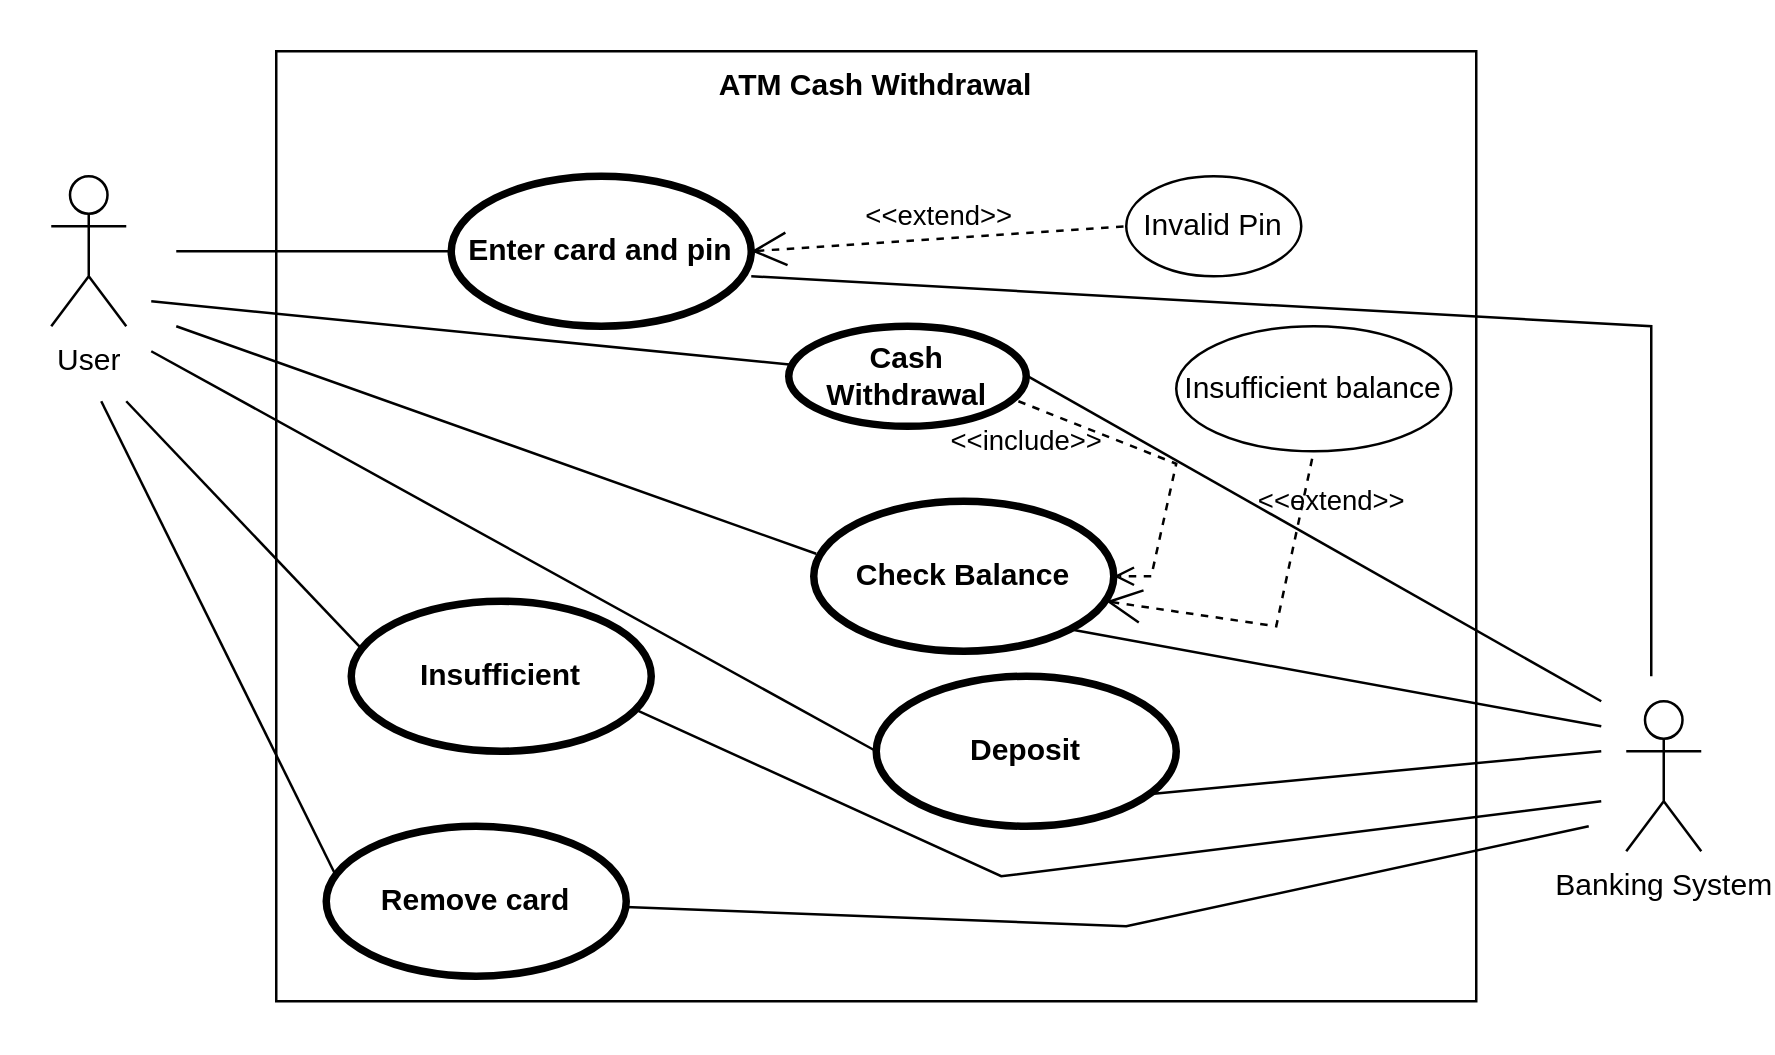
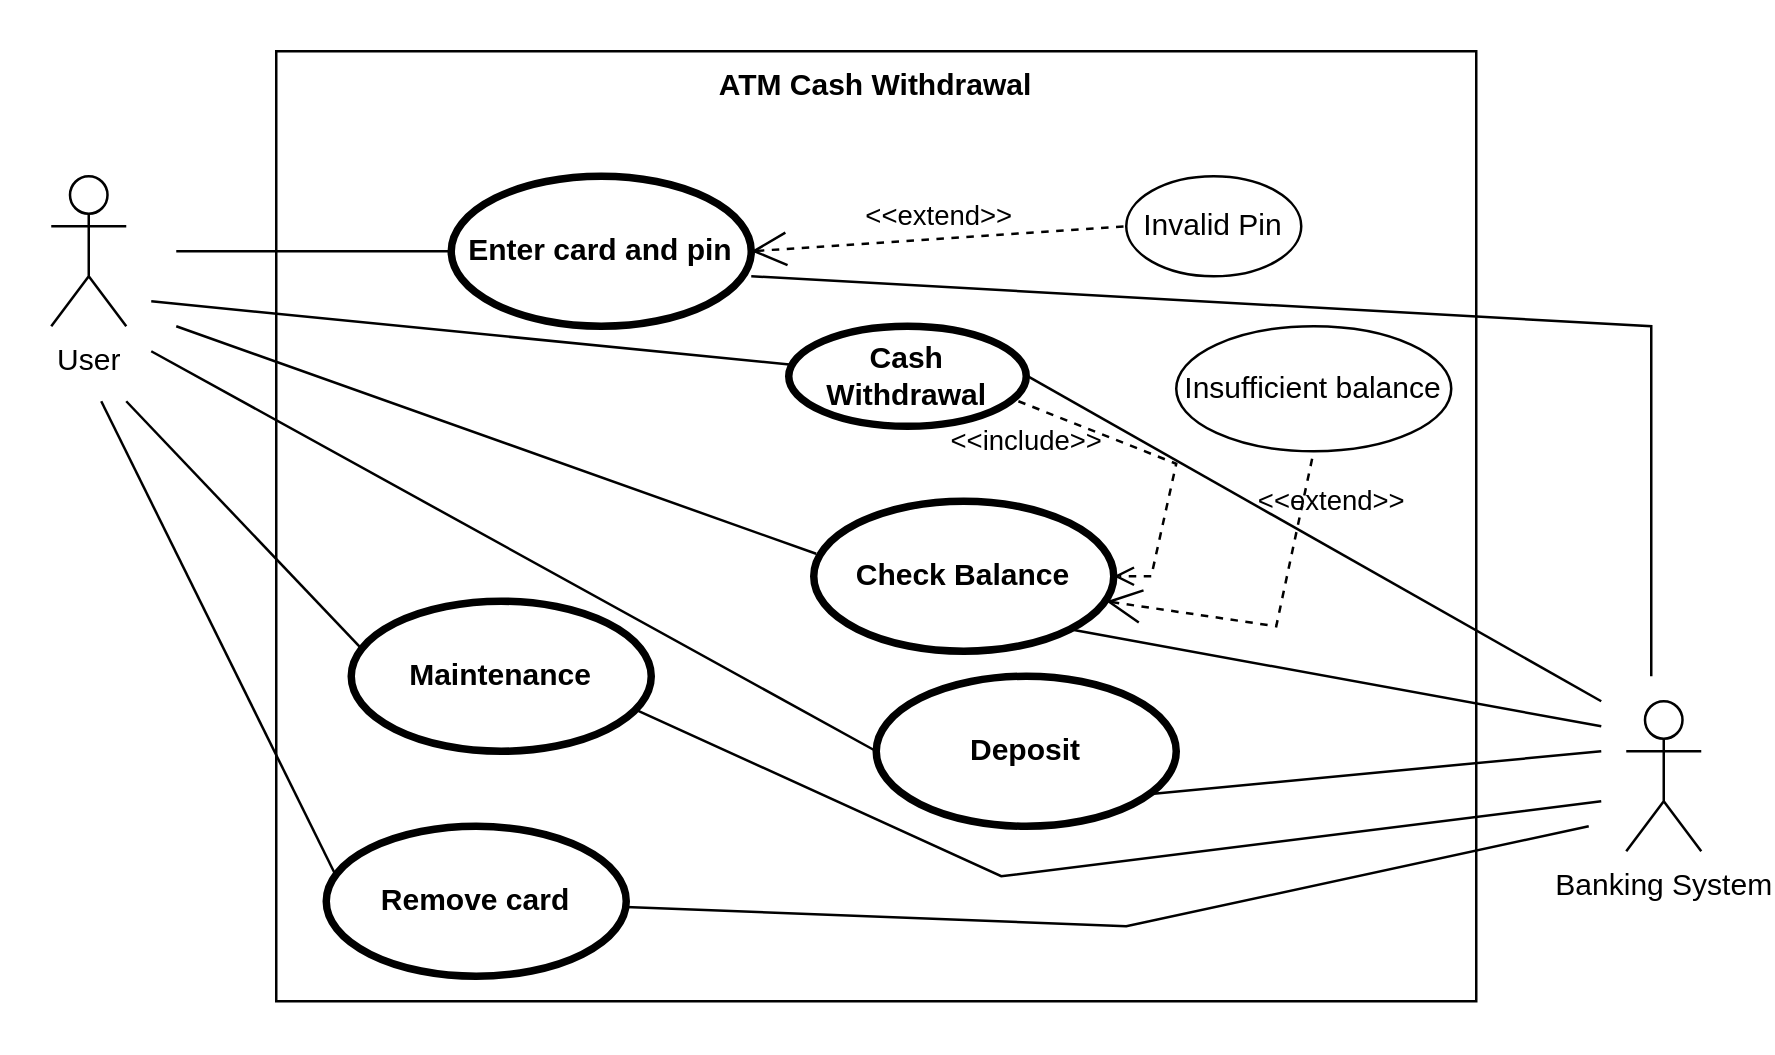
(501, 676) -> (501, 676)
